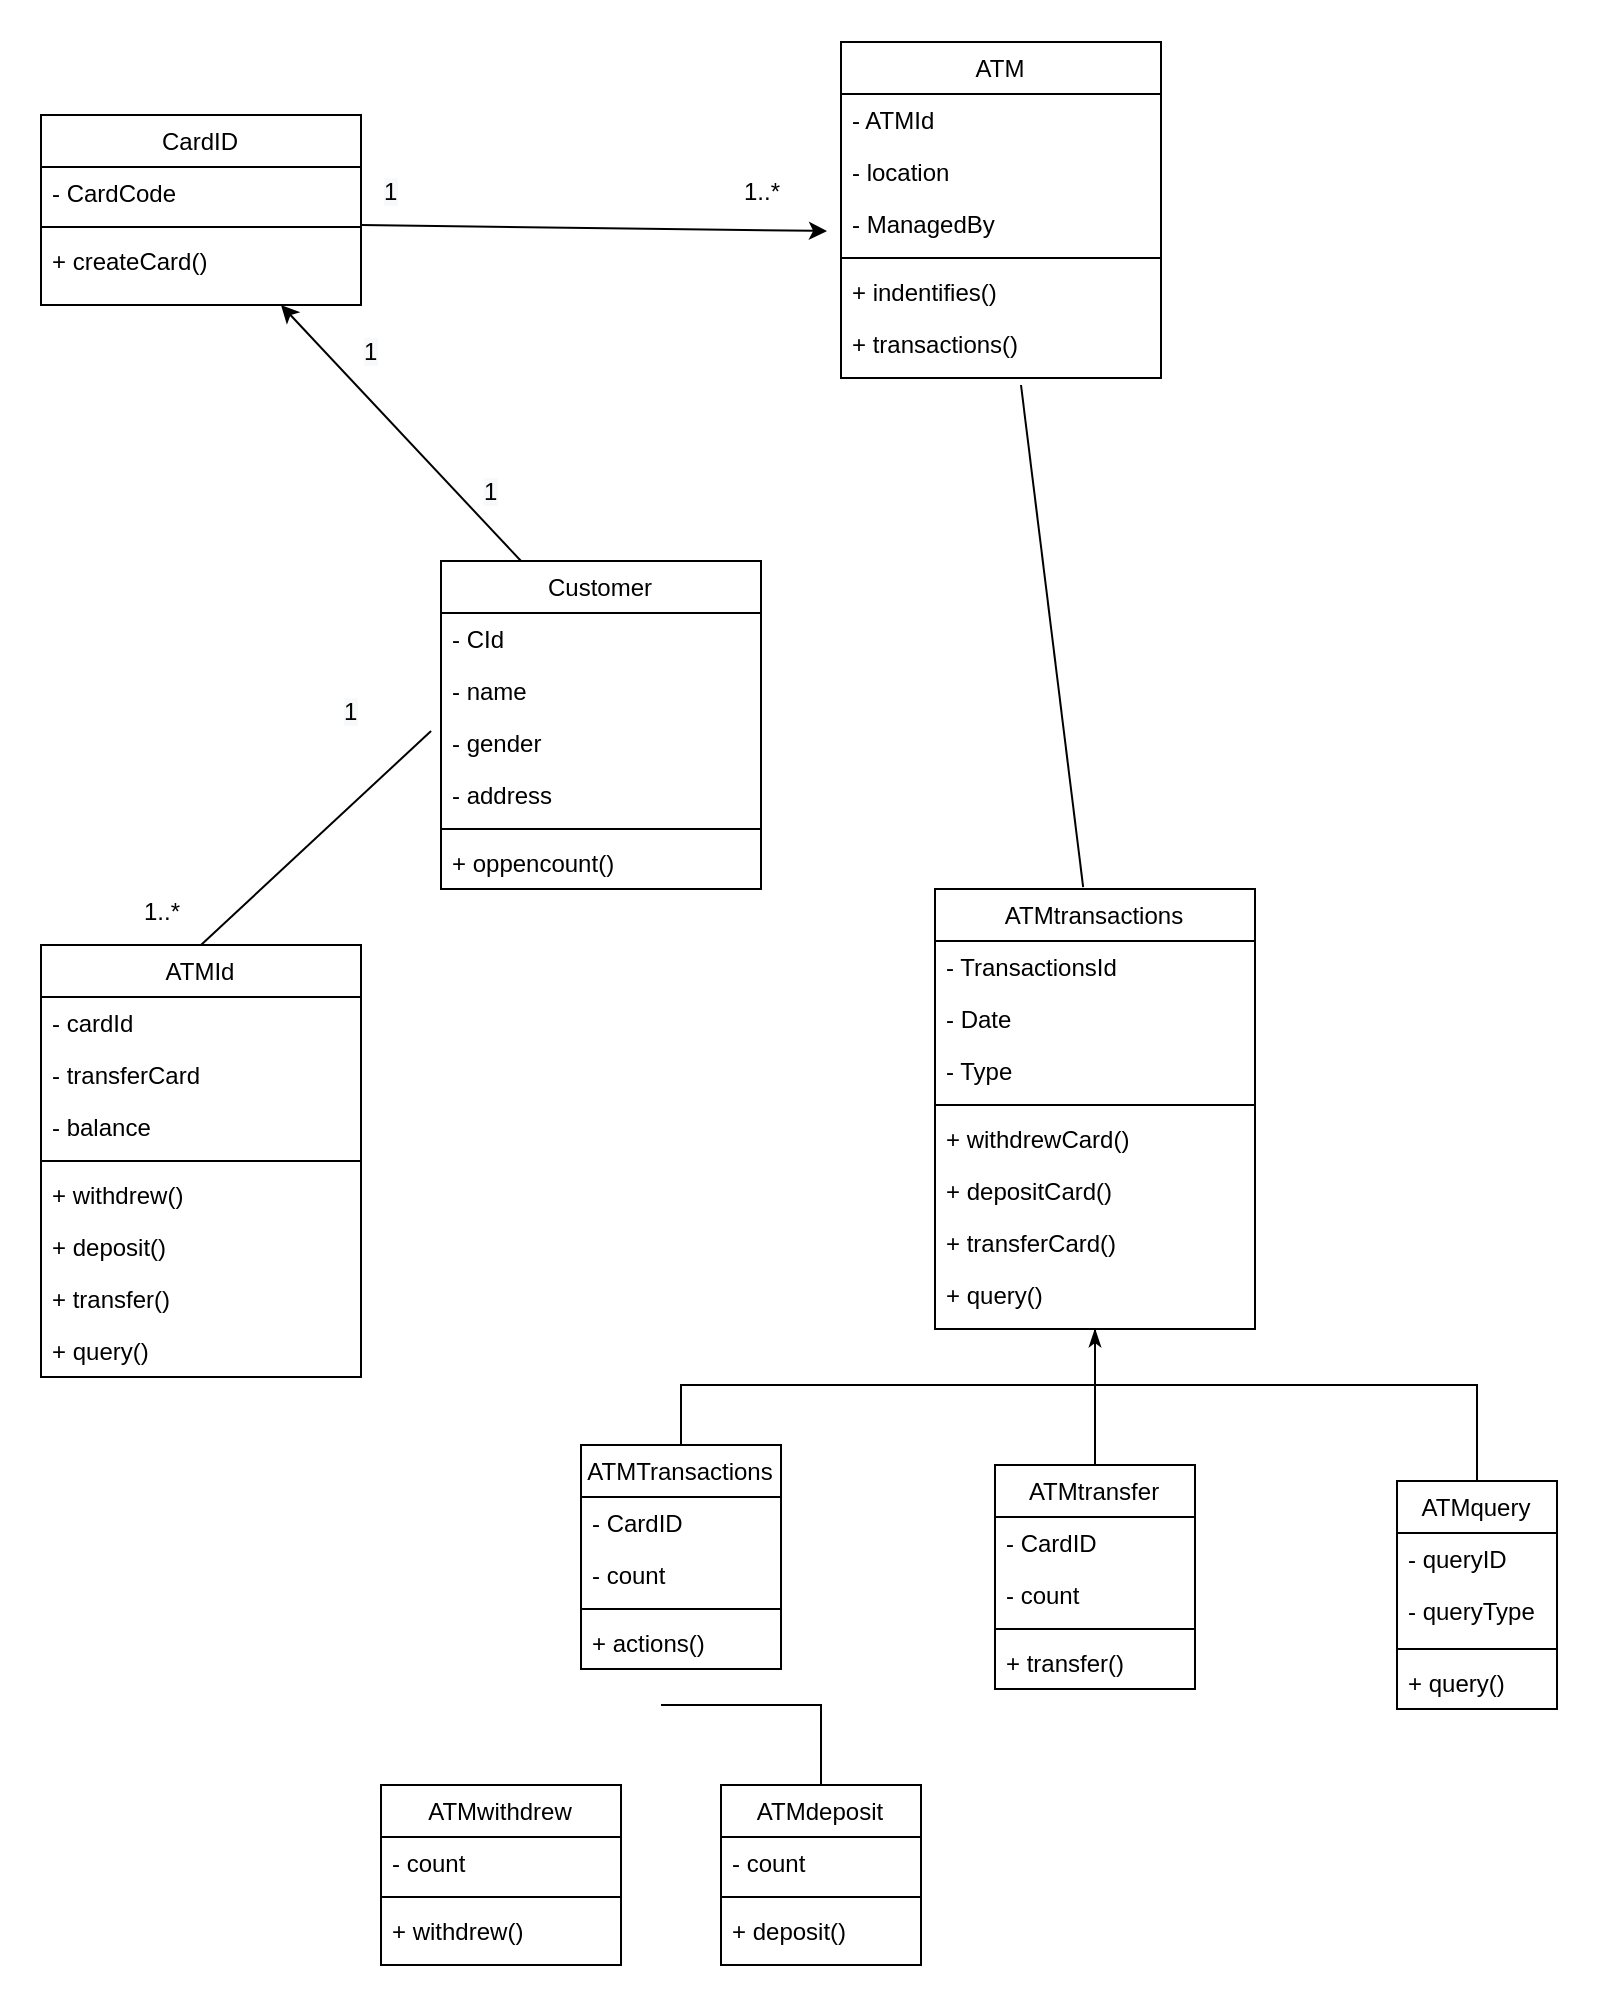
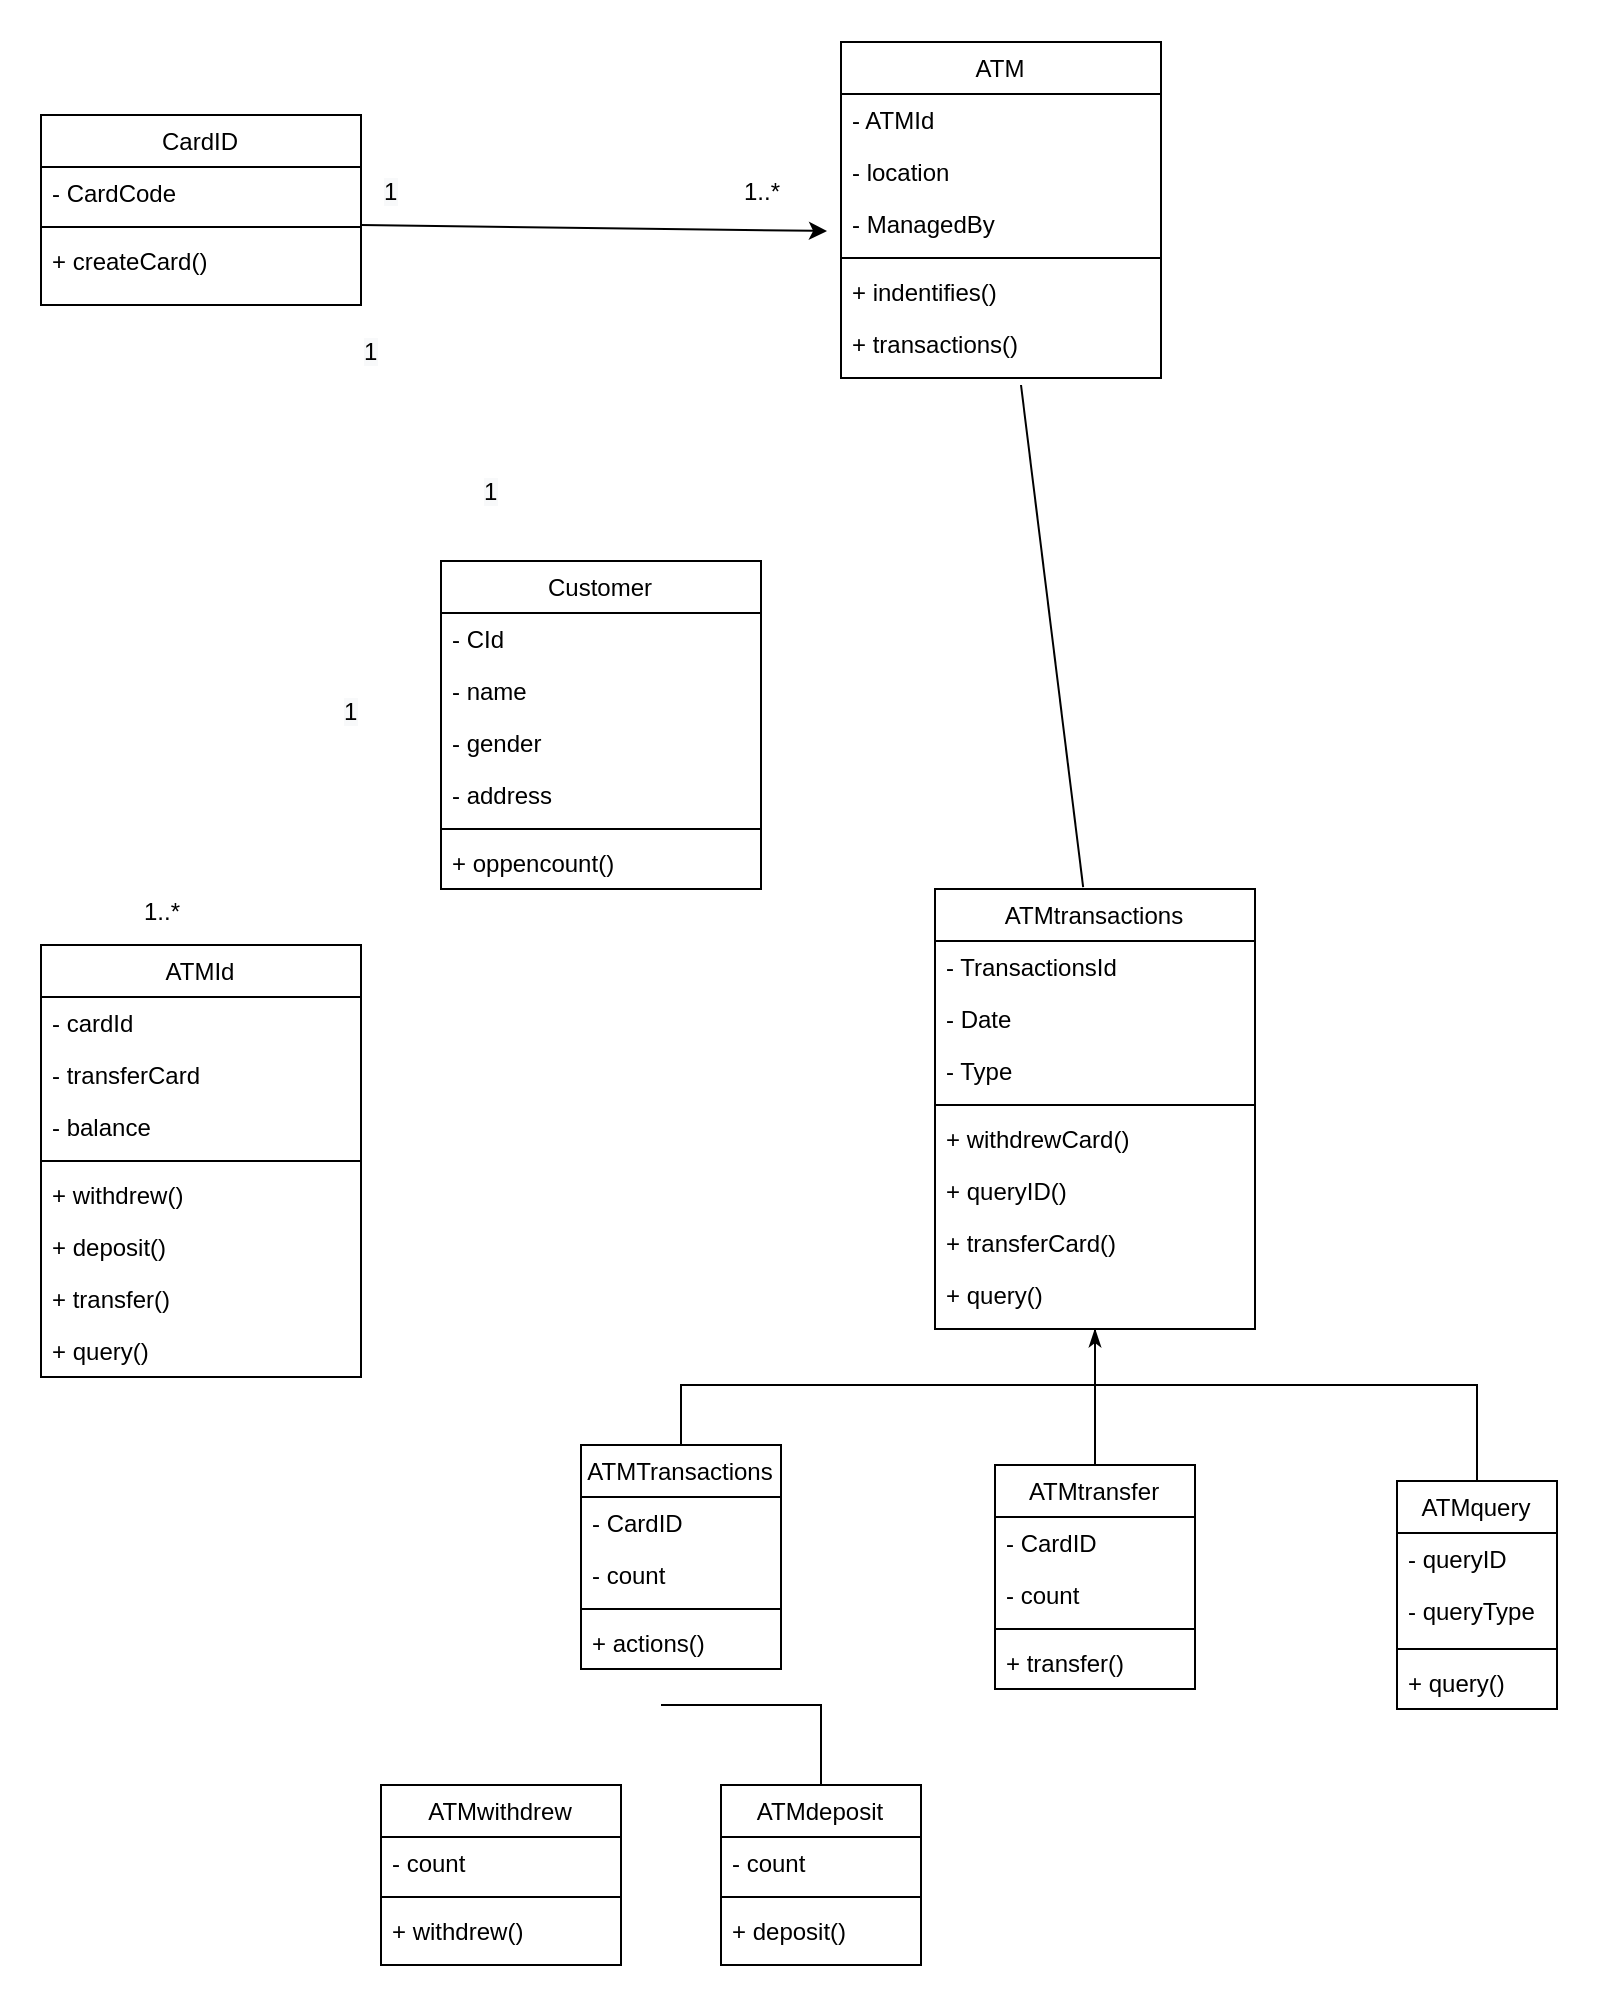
(405, 438) -> none
(316, 838) -> none
(1041, 1192) -> (1017, 1192)
